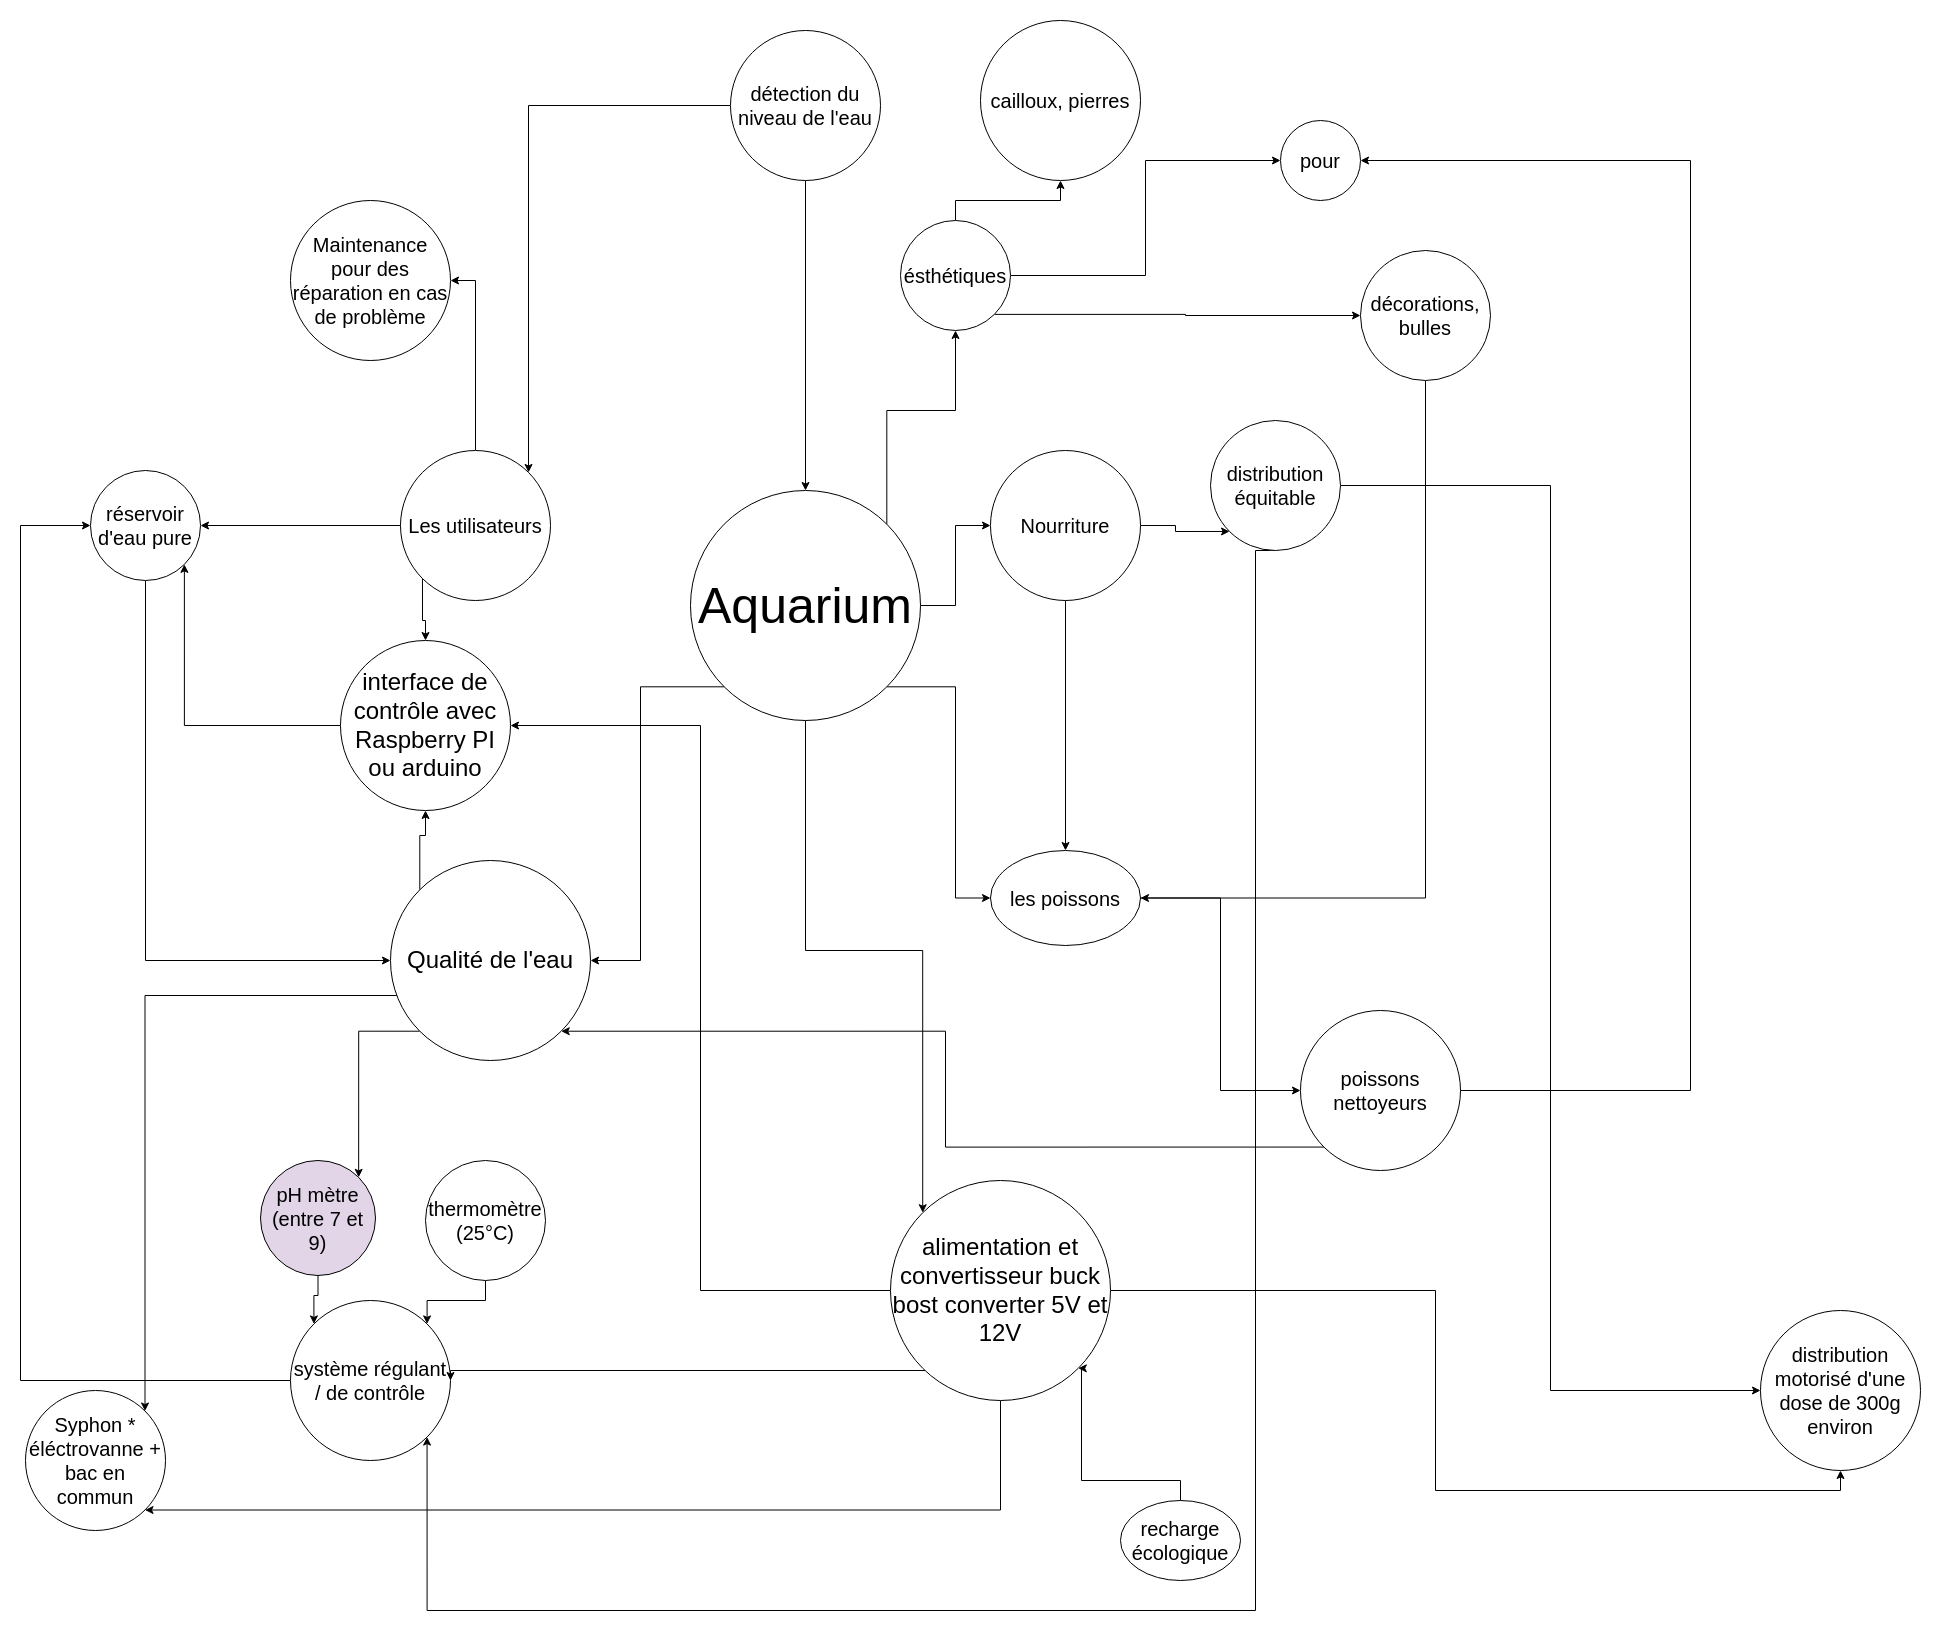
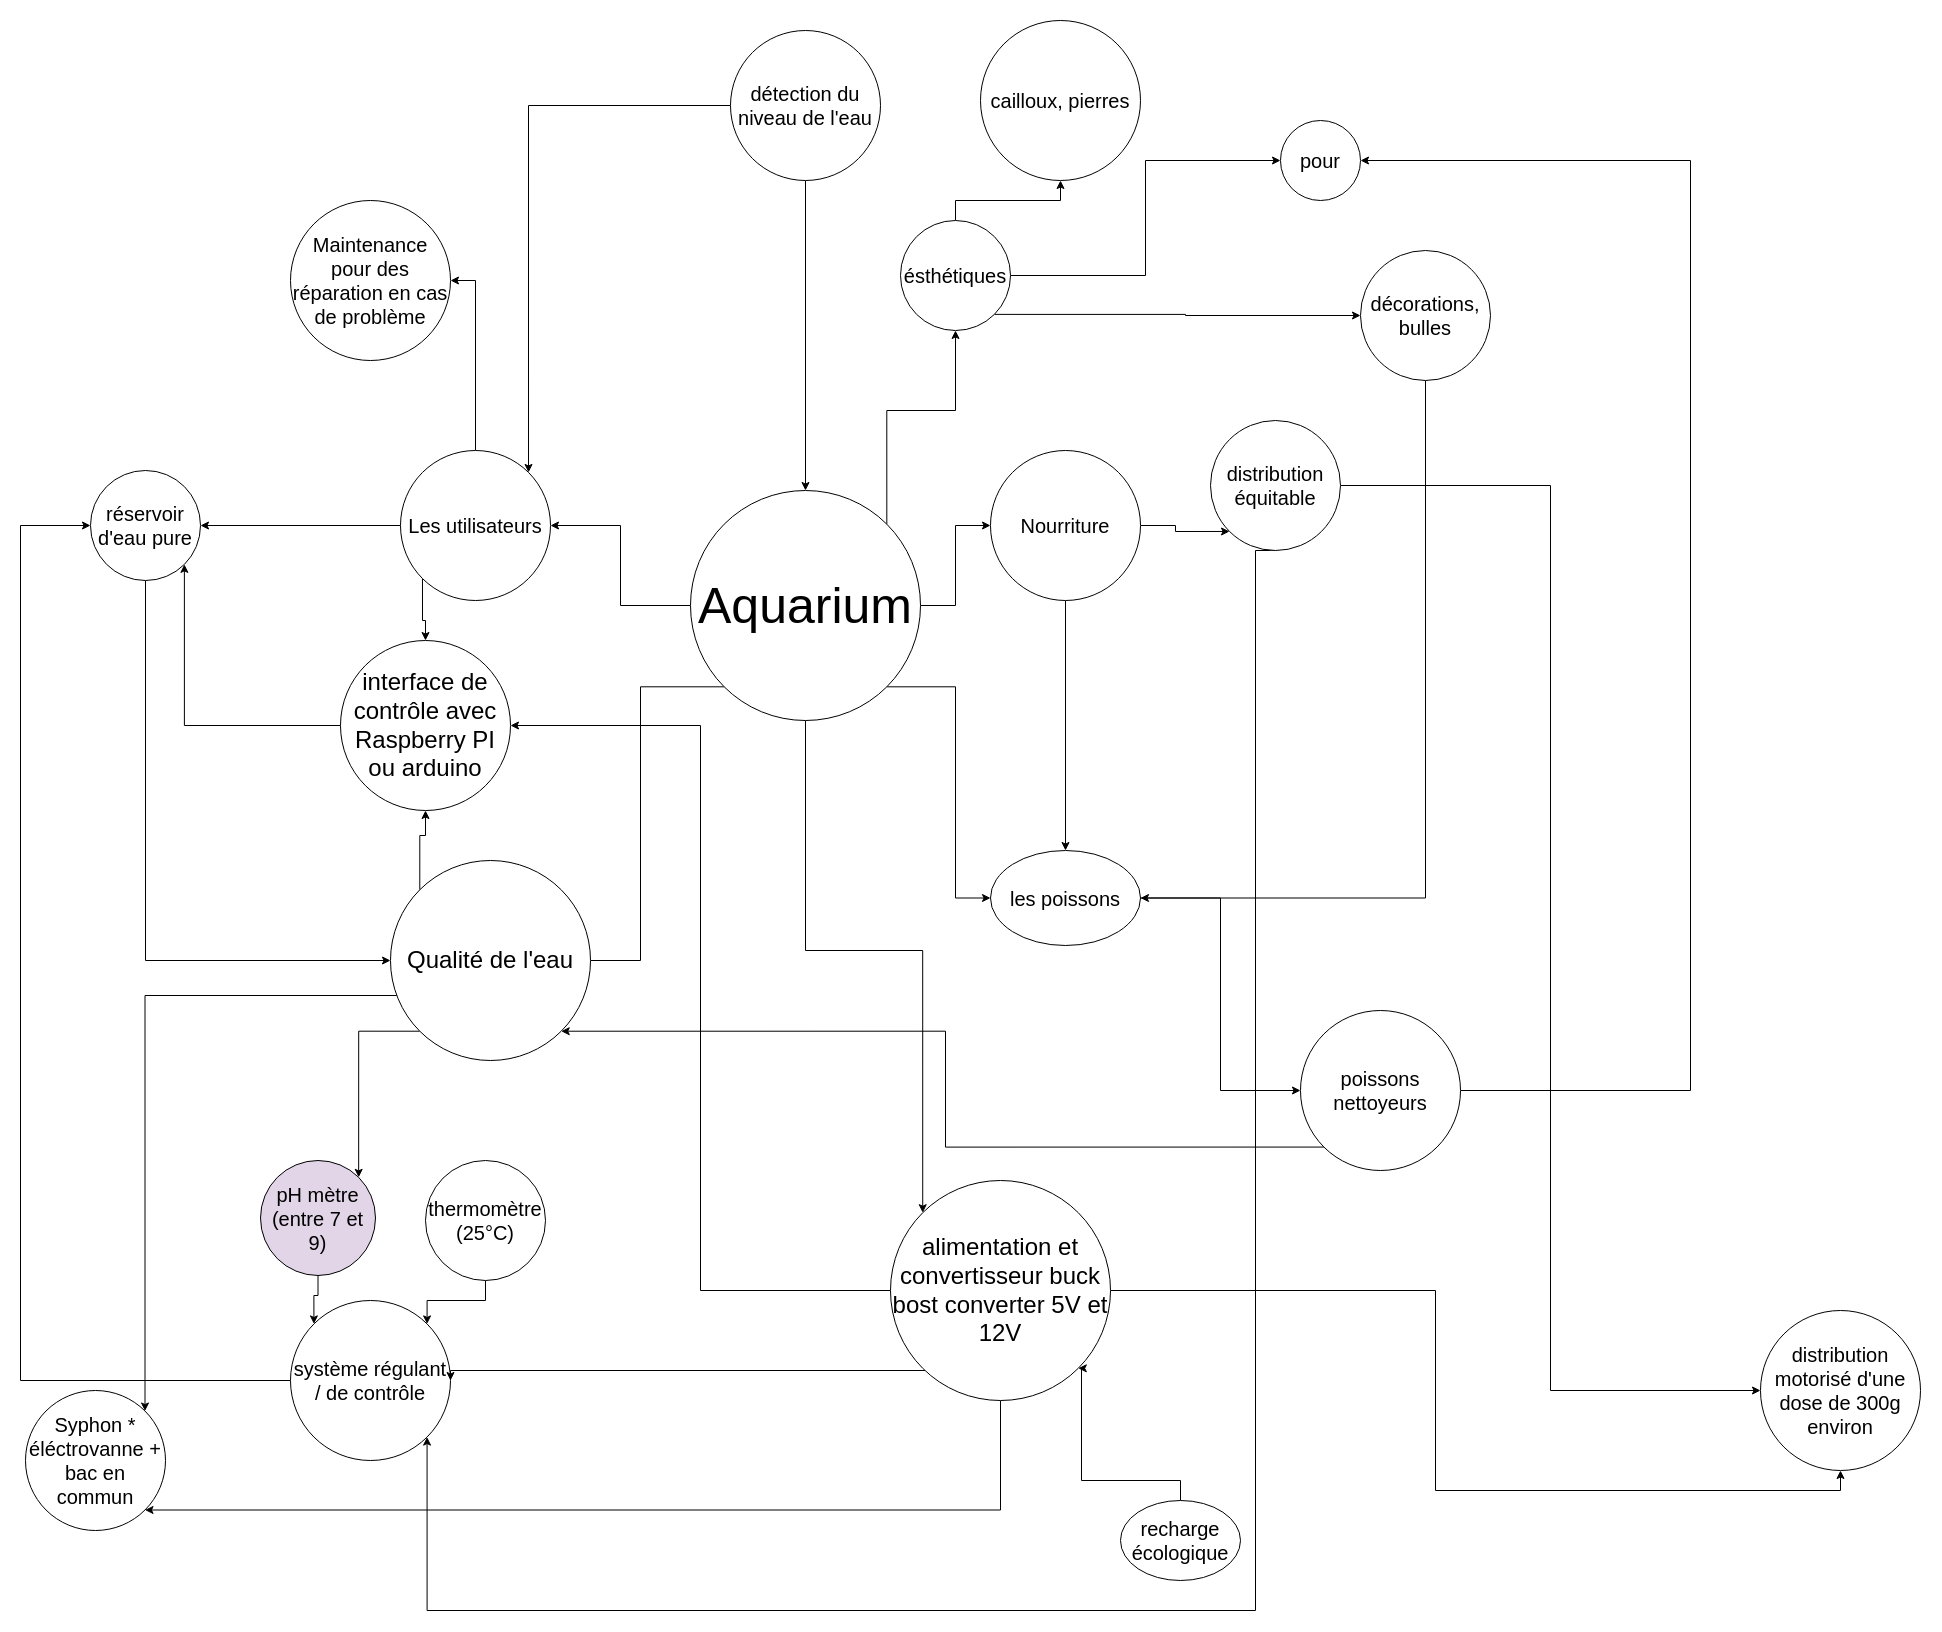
none -> (621, 570)
(598, 961) -> (596, 961)
